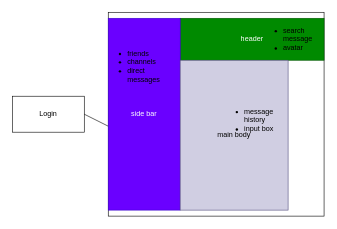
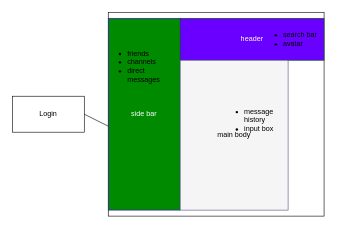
(252, 39) -> (252, 39)
(287, 39) -> (279, 39)
(144, 114) -> (144, 114)
(234, 135) -> (234, 135)
